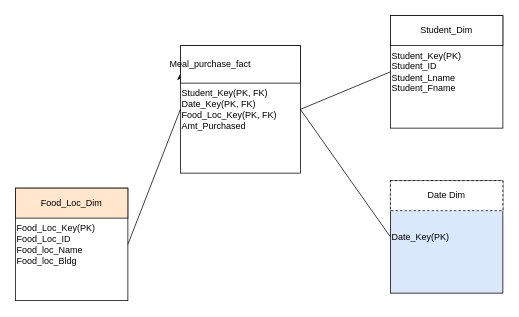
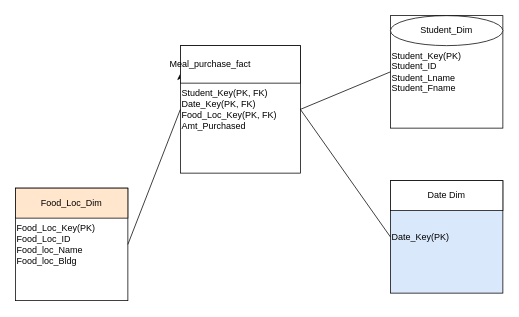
(447, 30) -> (447, 30)
(447, 195) -> (447, 195)
